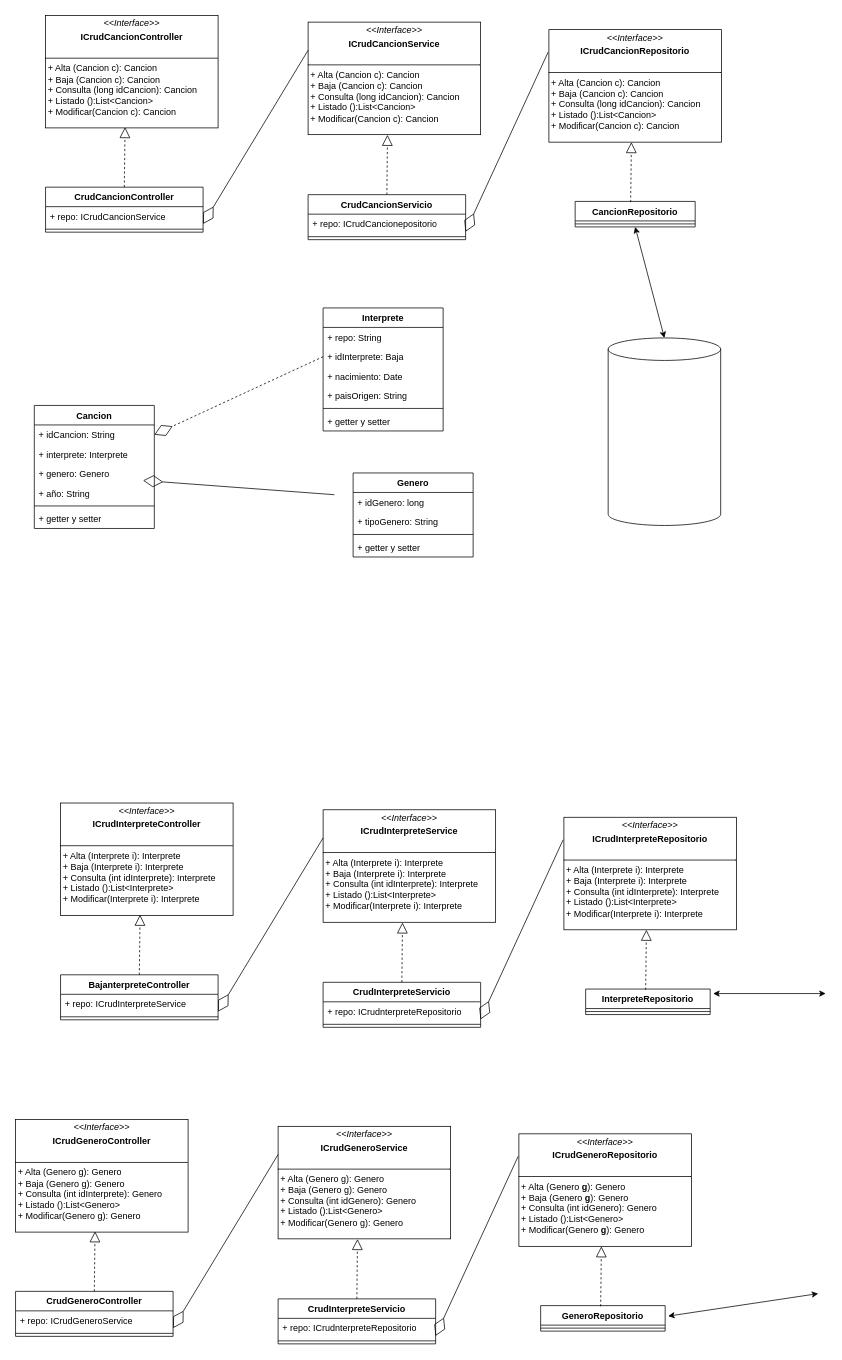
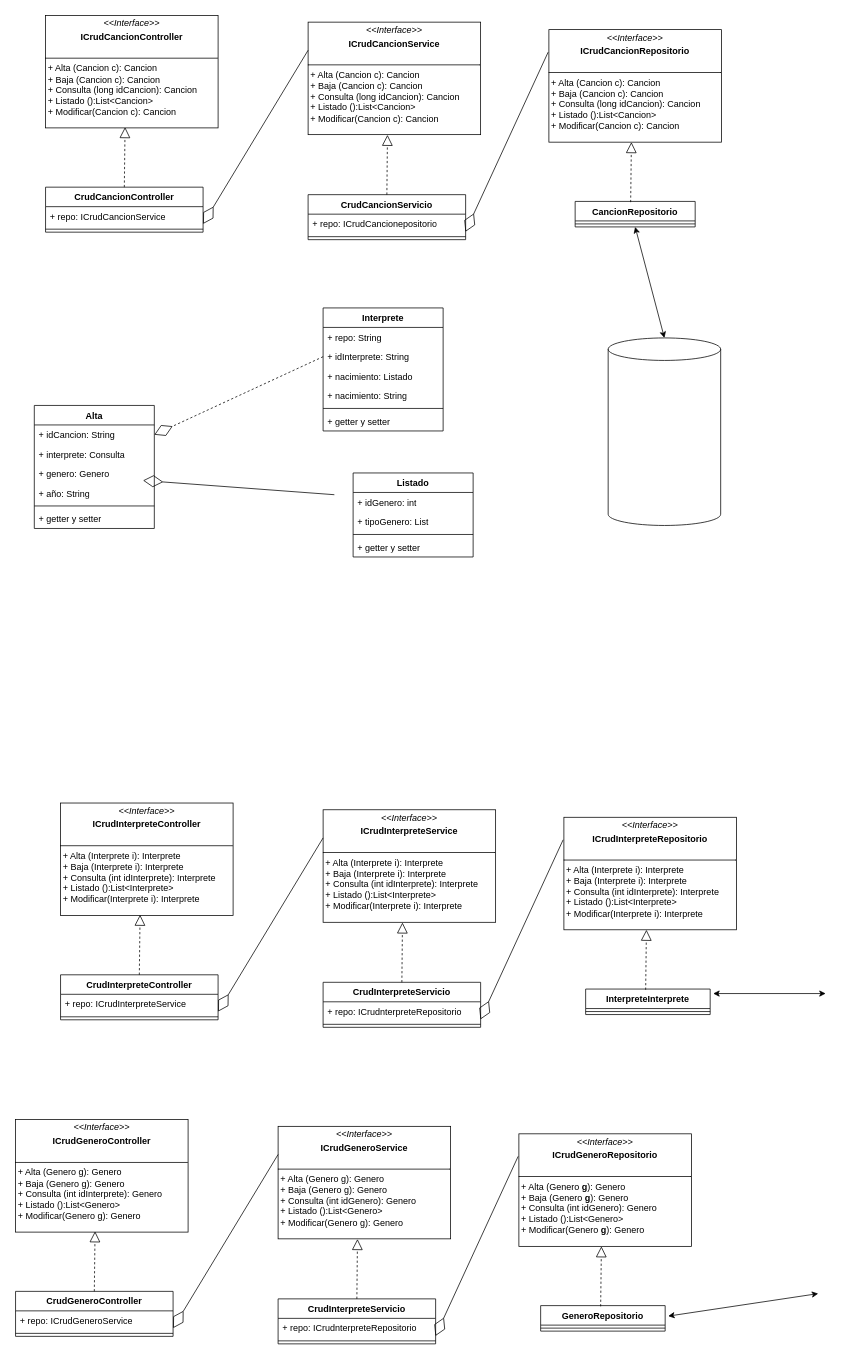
(373, 358) -> (377, 358)
(367, 377) -> (373, 377)
(371, 397) -> (371, 397)
(94, 416) -> (94, 416)
(94, 455) -> (88, 455)
(413, 484) -> (413, 484)
(392, 503) -> (389, 503)
(402, 523) -> (397, 523)
(139, 985) -> (139, 985)
(648, 1000) -> (648, 1000)
